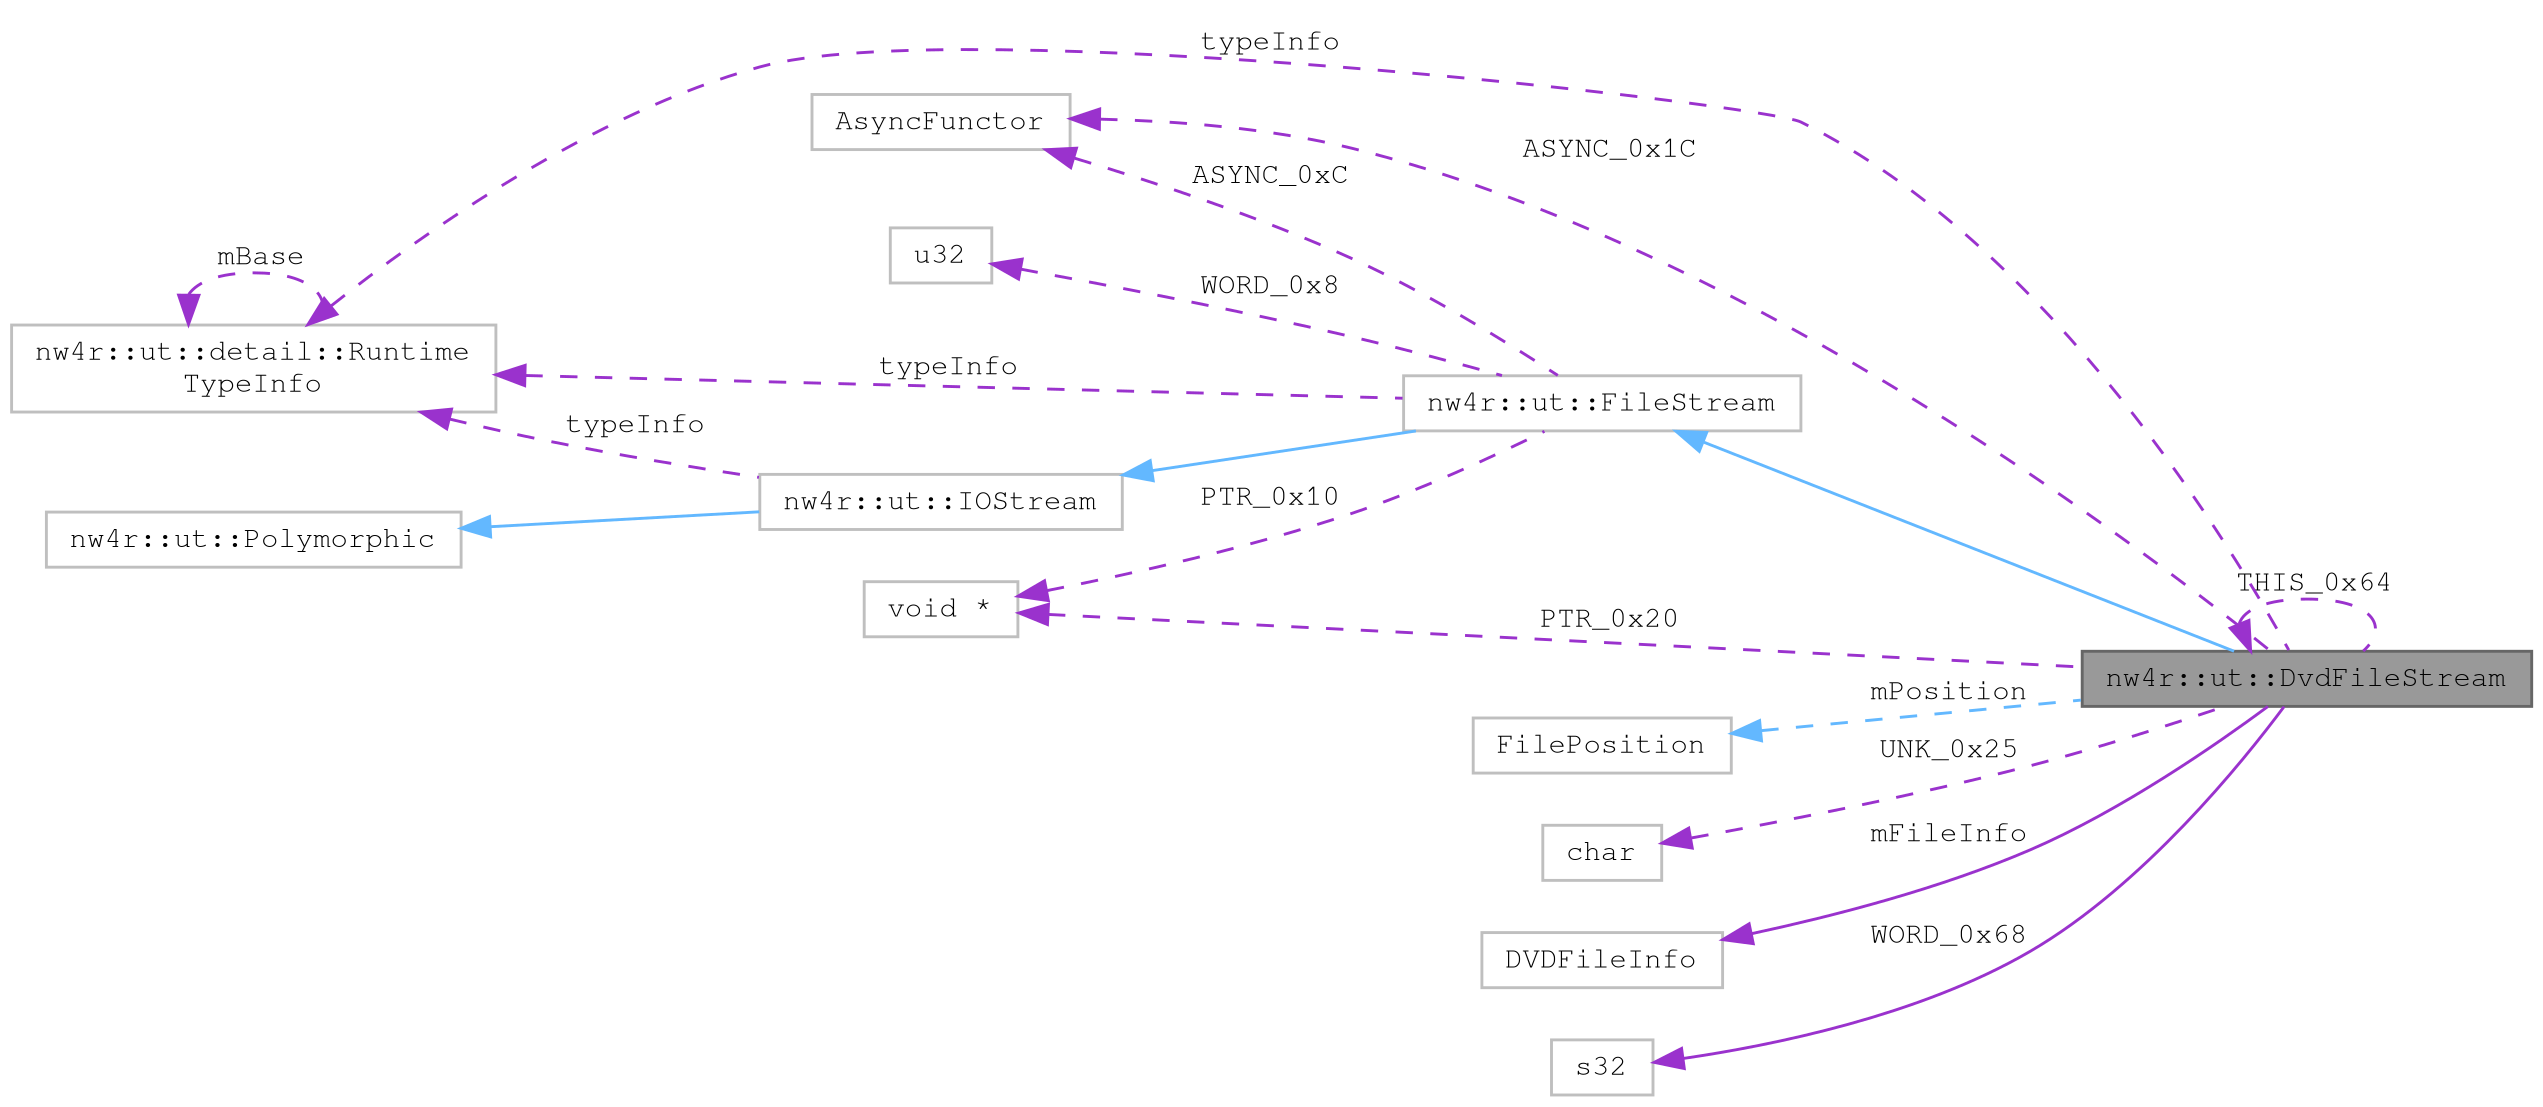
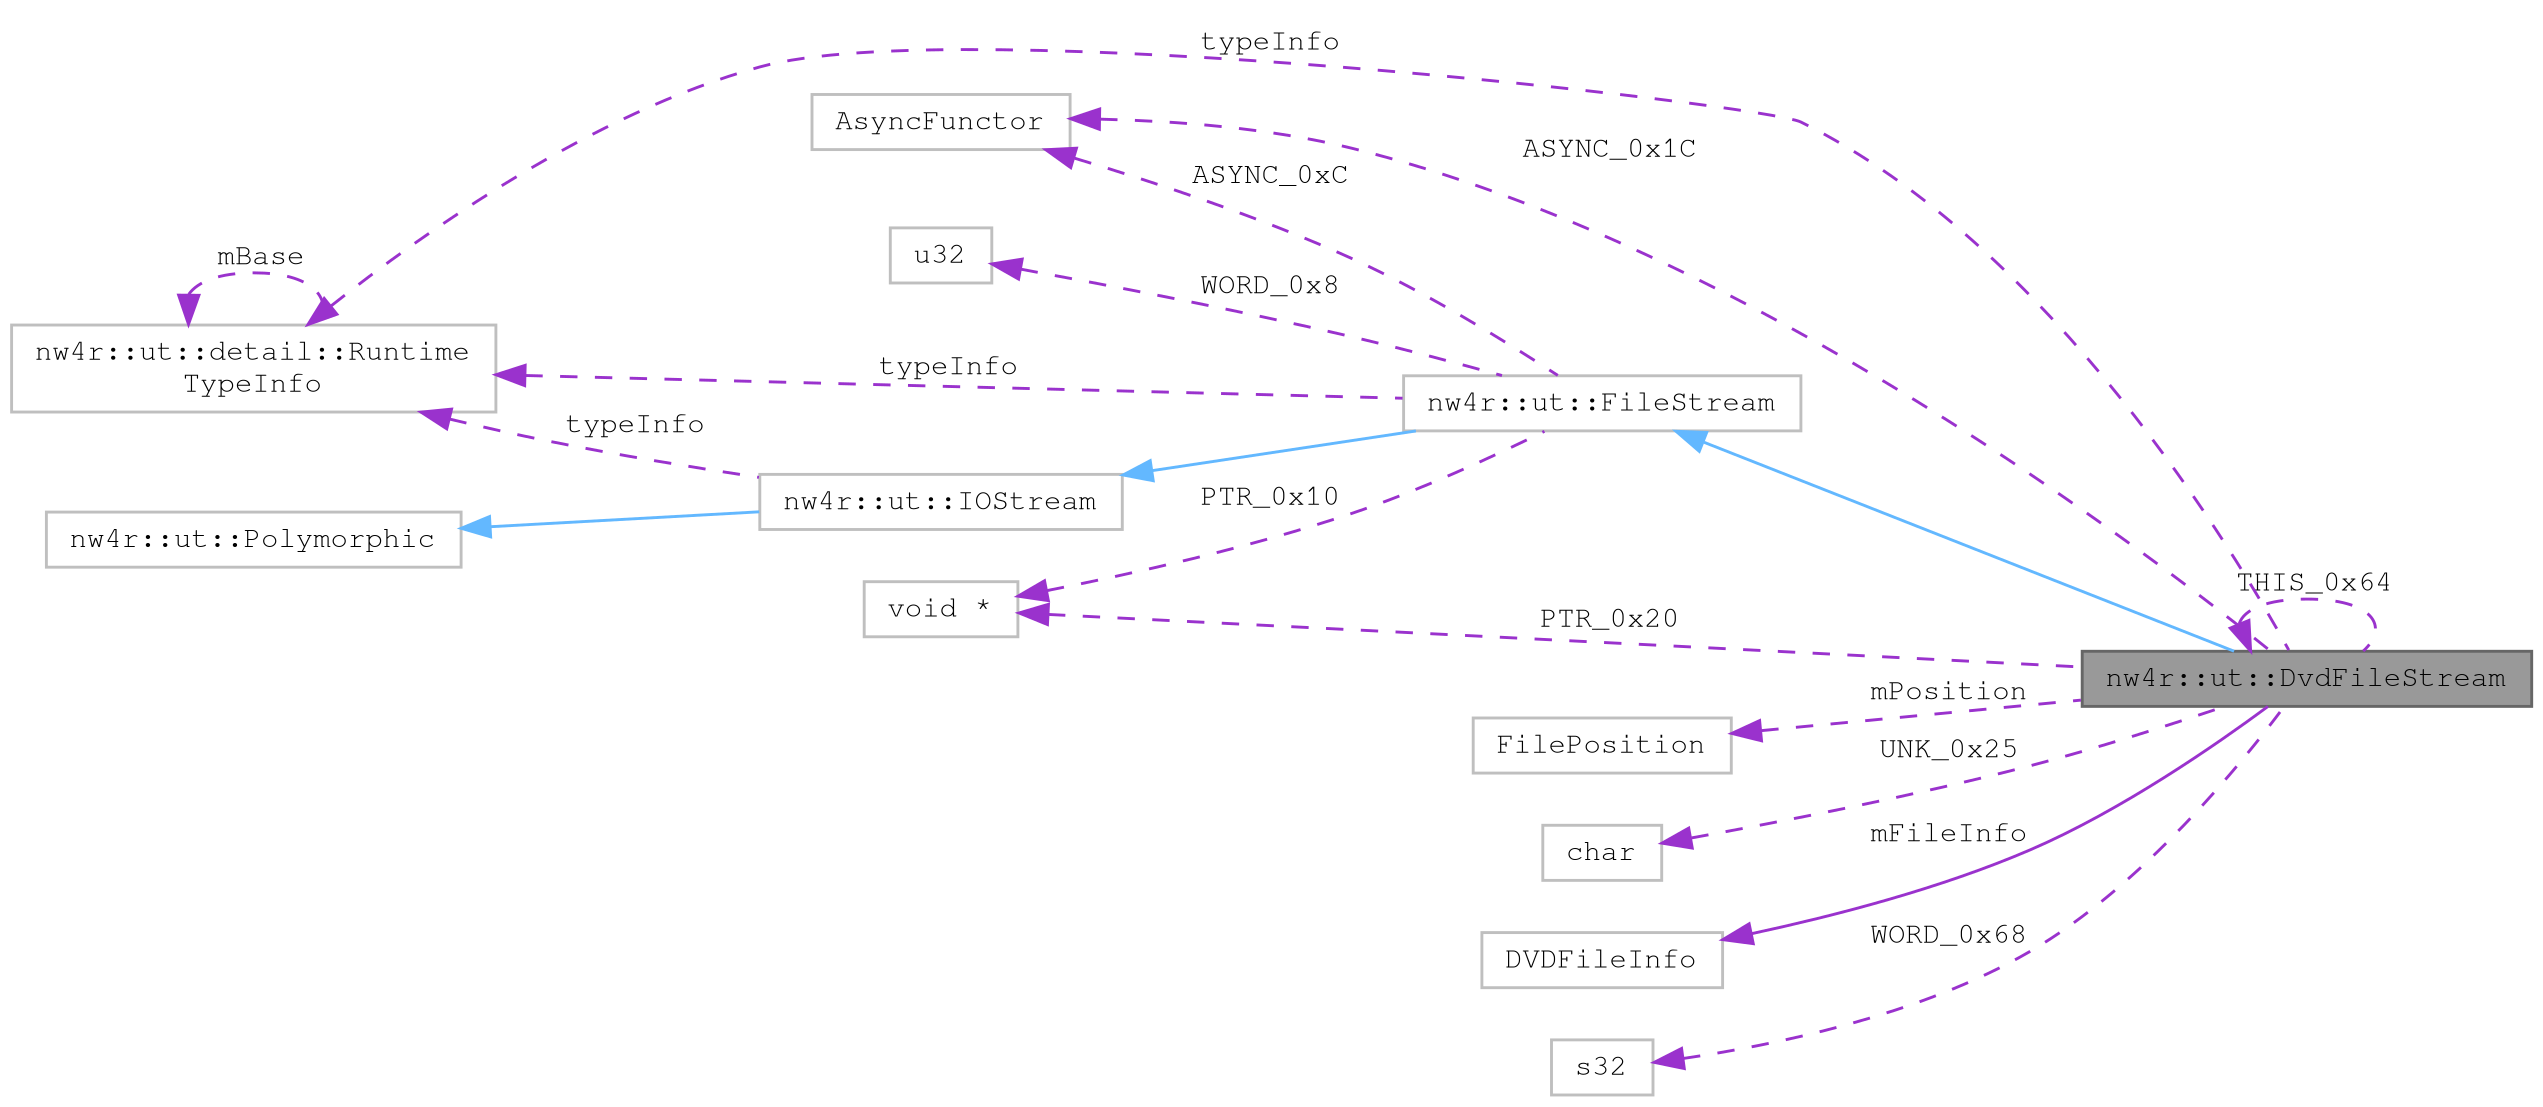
(1921, 715) -> (1921, 715)
(2025, 954) -> (2025, 954)
